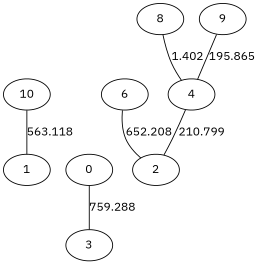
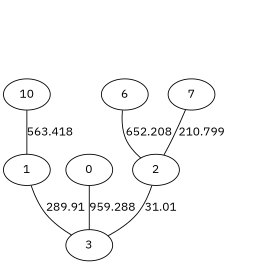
(160, 19) -> none
(223, 19) -> none
(192, 94) -> (192, 94)
(50, 132) -> (50, 132)
(113, 208) -> (113, 208)
none -> (46, 214)
none -> (136, 215)
